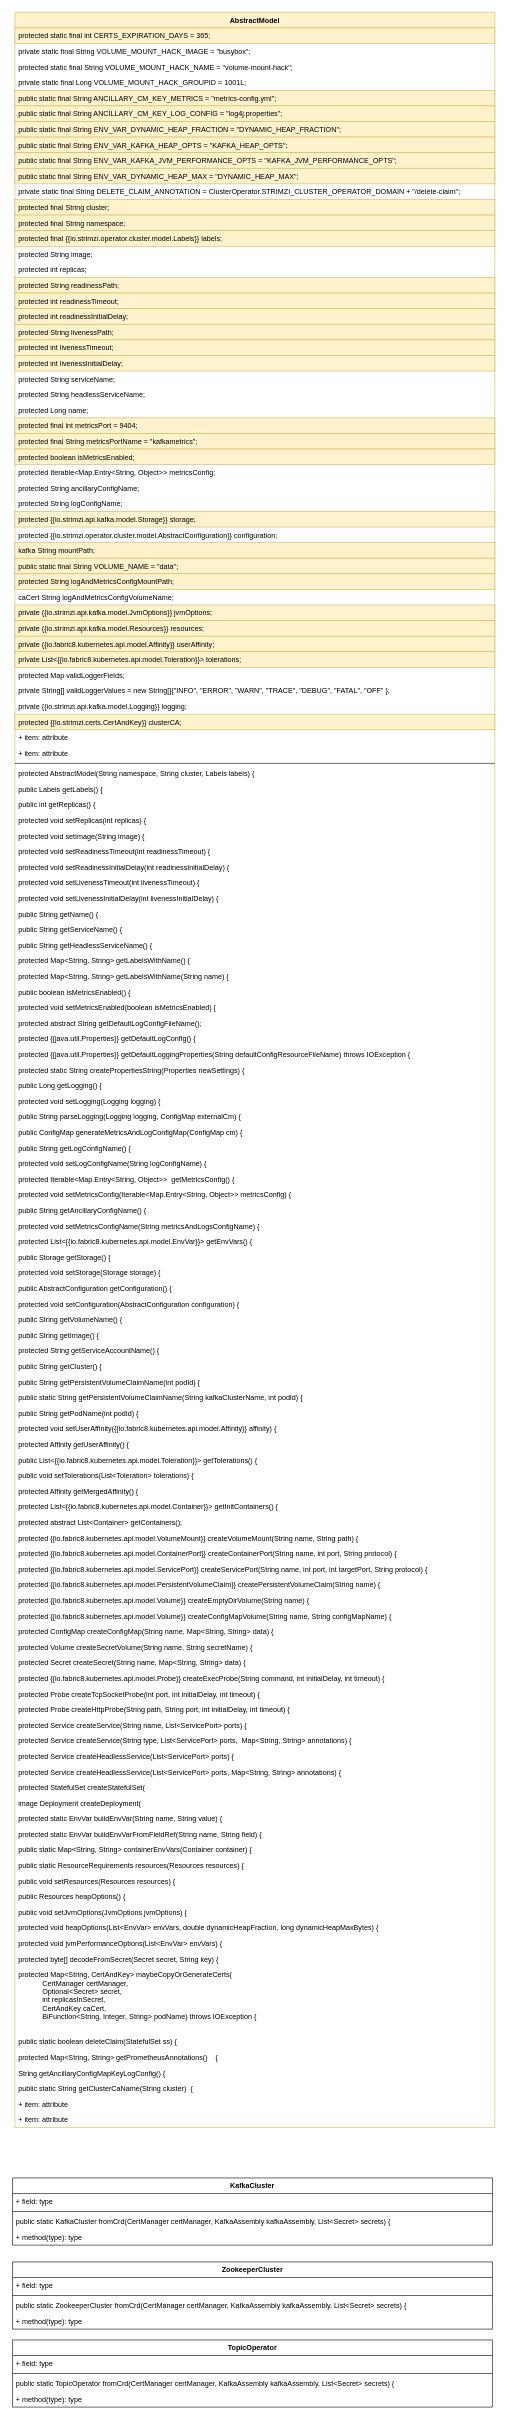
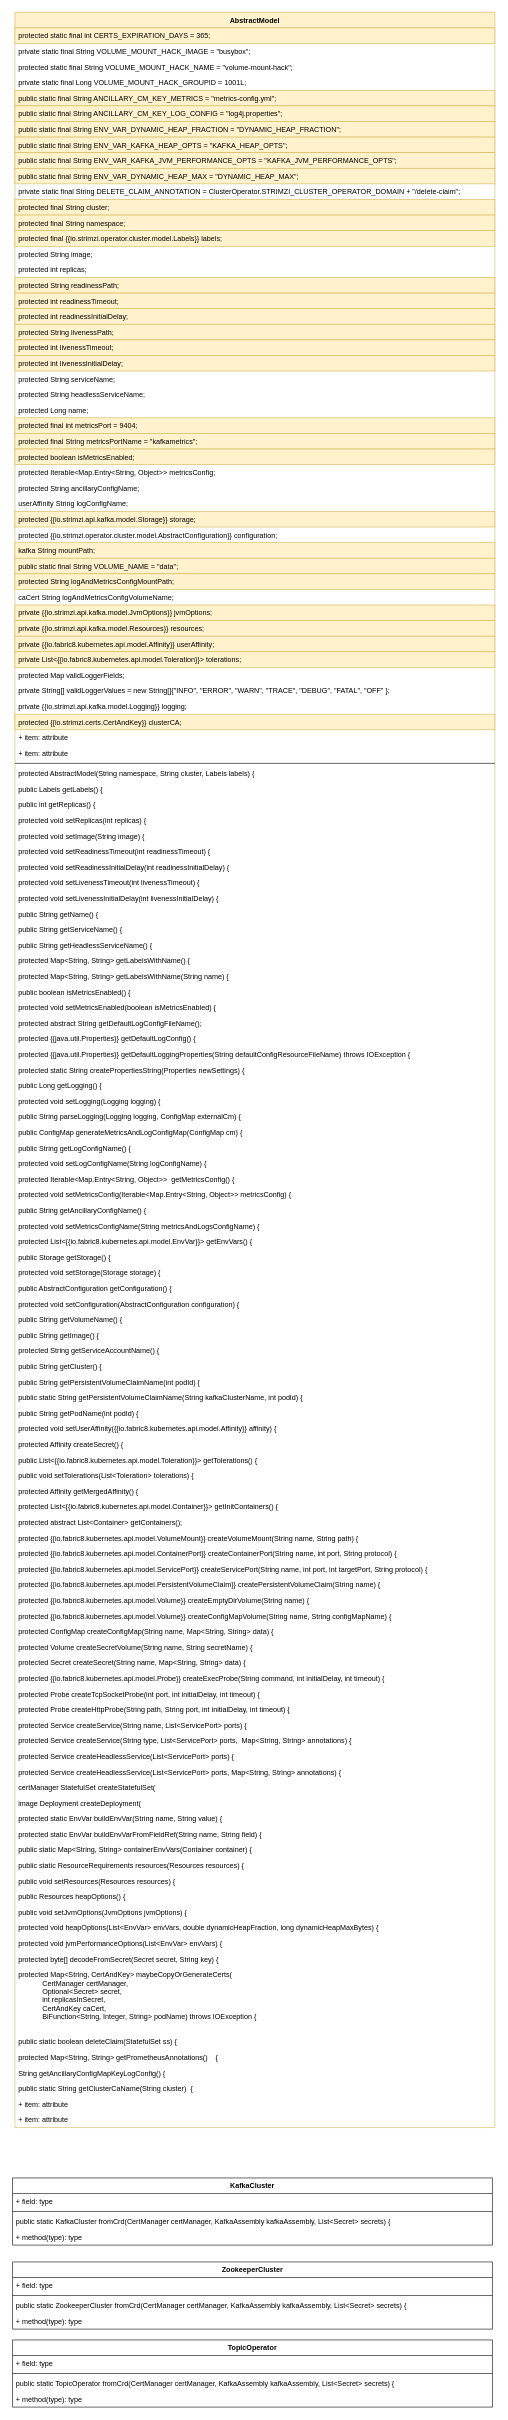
(75, 504) -> (79, 504)
(88, 1445) -> (84, 1445)
(95, 1788) -> (99, 1788)
